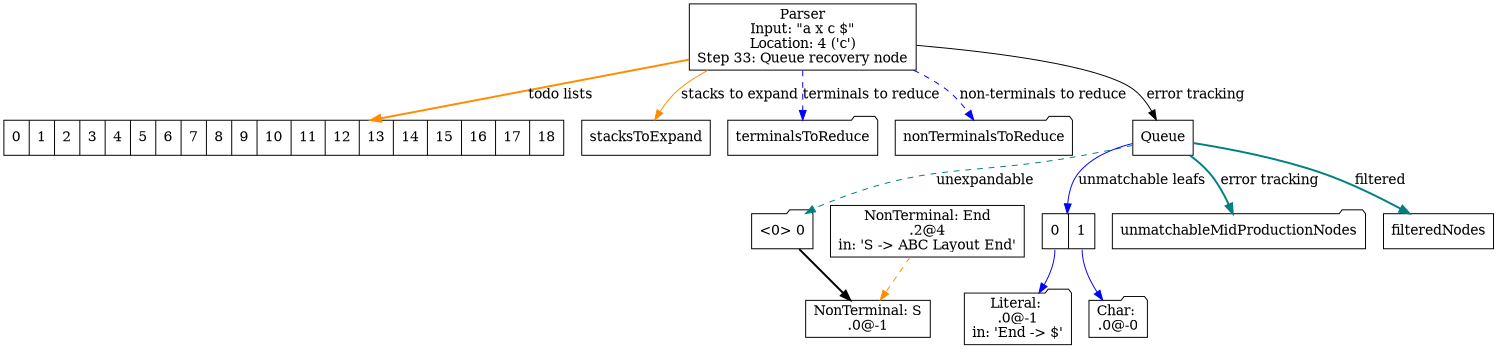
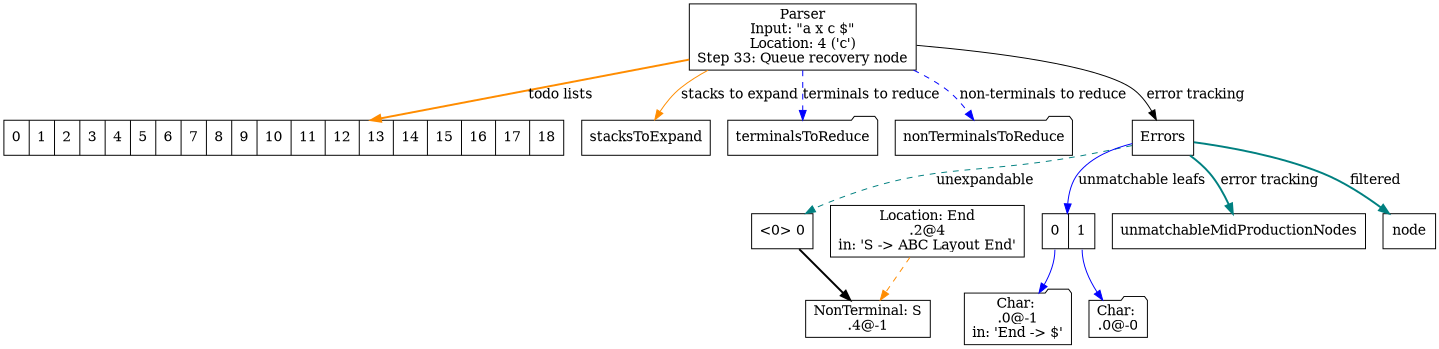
(1163, 138) -> (1163, 138)
(782, 231) -> (782, 231)
(927, 231) -> (927, 231)
(1239, 231) -> (1239, 231)
(1439, 231) -> (1409, 231)
(868, 319) -> (868, 319)
(1018, 319) -> (1018, 319)
